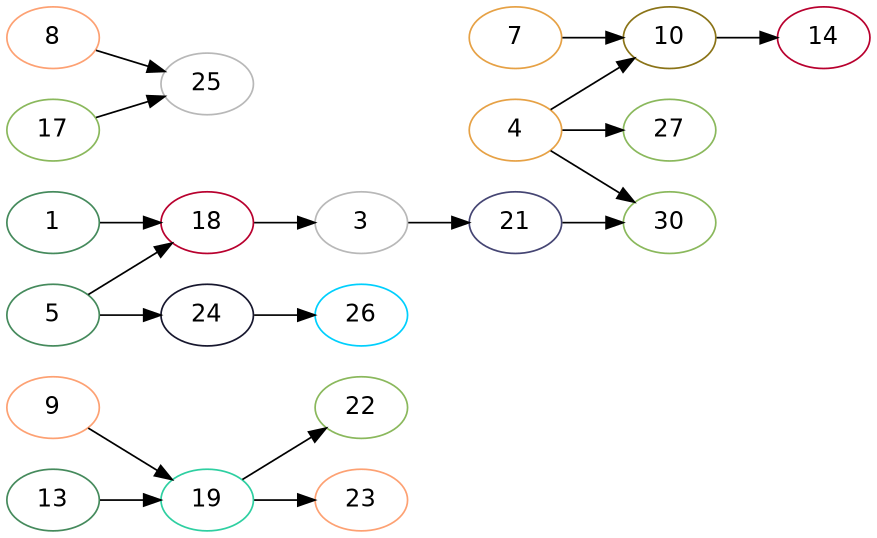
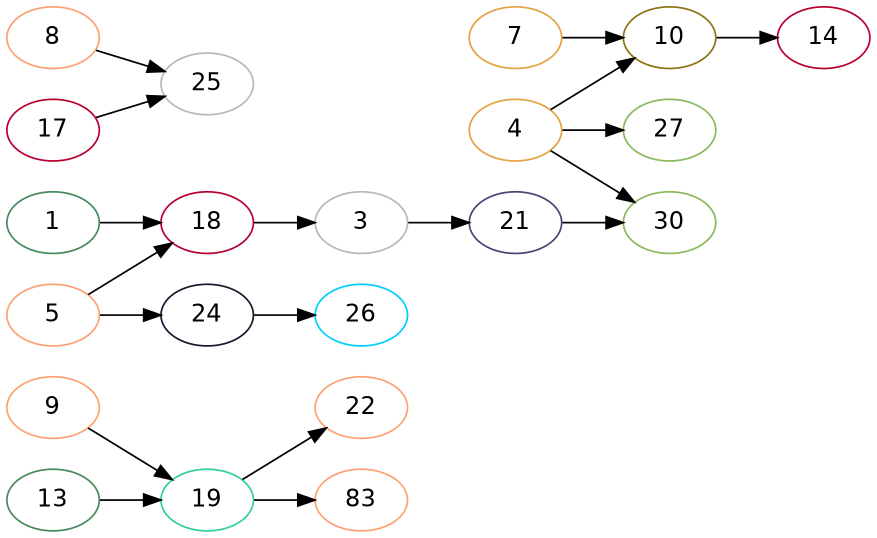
(53, 130) -> (53, 130)
(53, 315) -> (53, 315)
(361, 408) -> (361, 408)
(361, 500) -> (361, 500)
